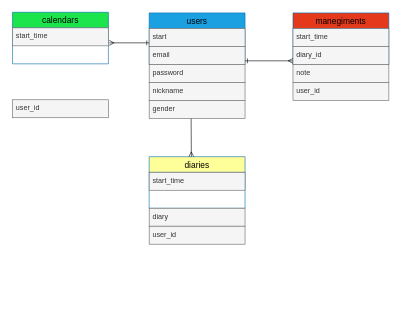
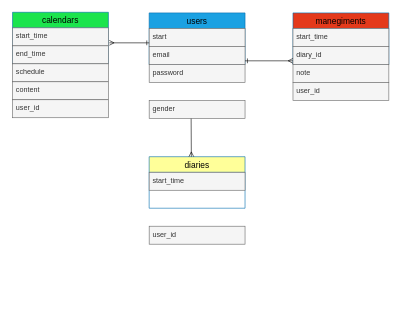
none -> (60, 55)
none -> (60, 73)
none -> (60, 91)
(197, 92) -> none
(197, 218) -> none
